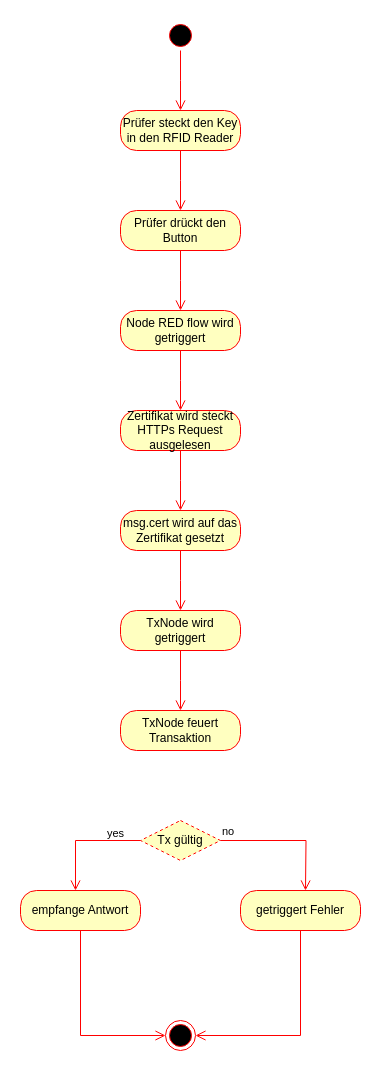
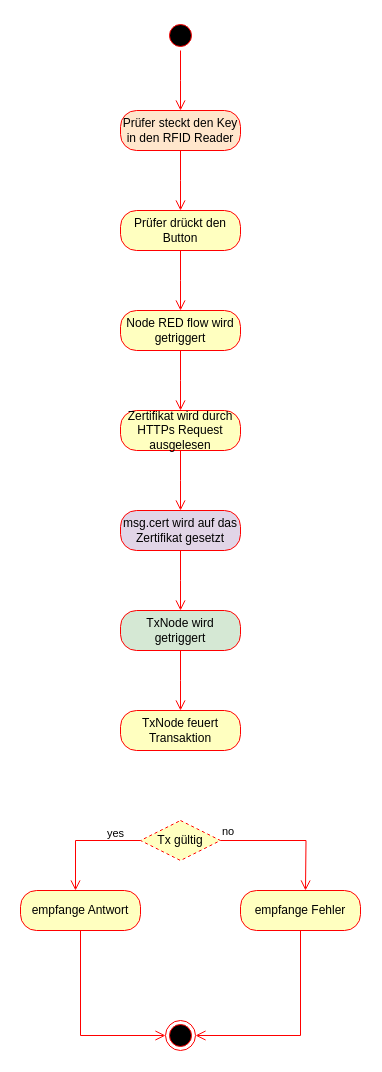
(181, 131) -> (181, 131)
(181, 431) -> (181, 431)
(181, 531) -> (181, 531)
(181, 631) -> (181, 631)
(301, 911) -> (301, 911)
